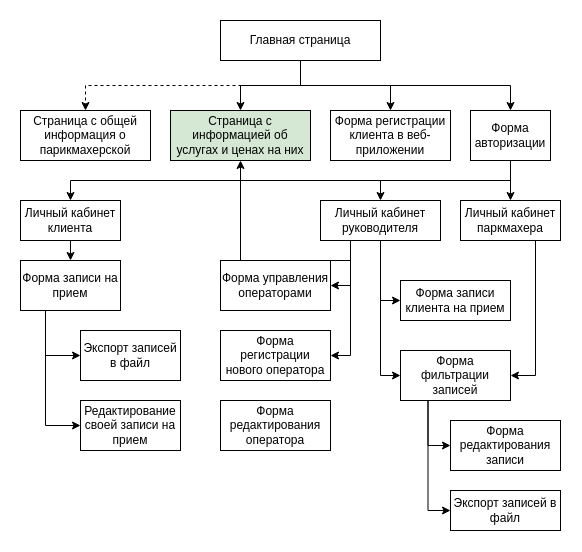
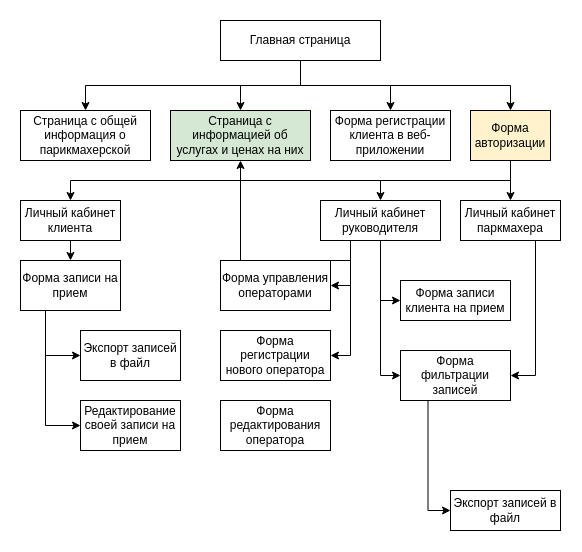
(154, 86) -> (154, 86)
(511, 136) -> (511, 136)
(437, 446) -> none
(506, 446) -> none
